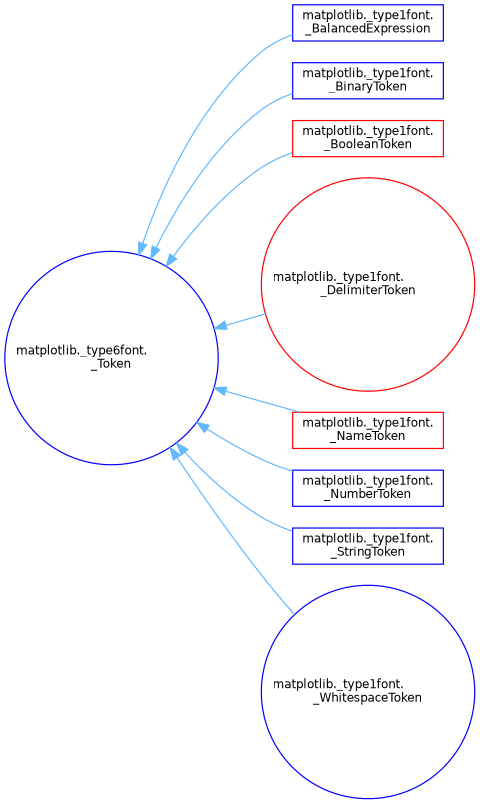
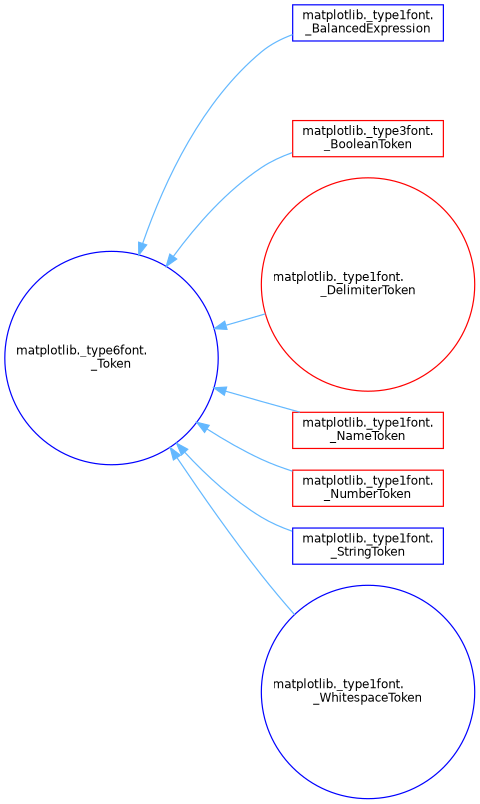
(368, 81) -> none
(368, 139) -> (368, 139)
(368, 488) -> (368, 488)
